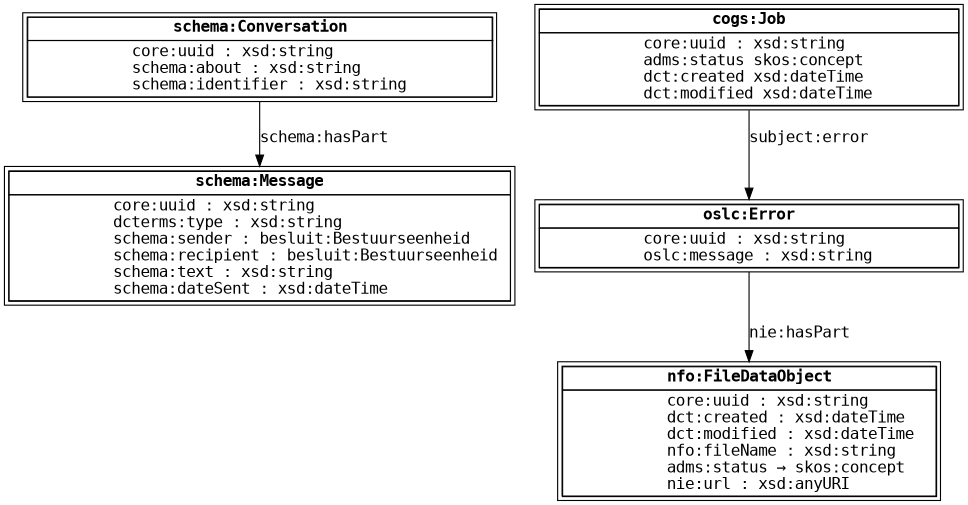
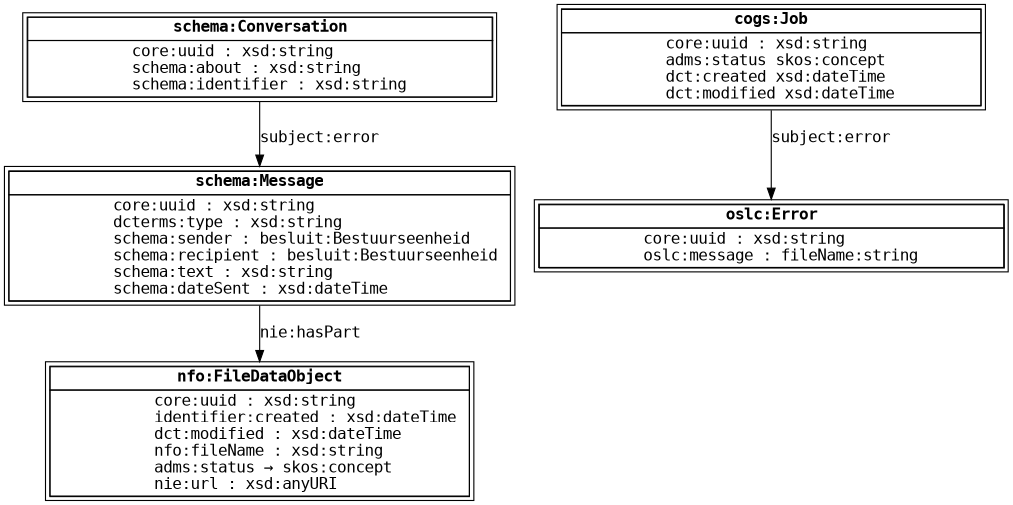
(324, 138) -> (320, 138)
(749, 256) -> (772, 256)
(749, 311) -> (260, 328)
(740, 418) -> (260, 418)
